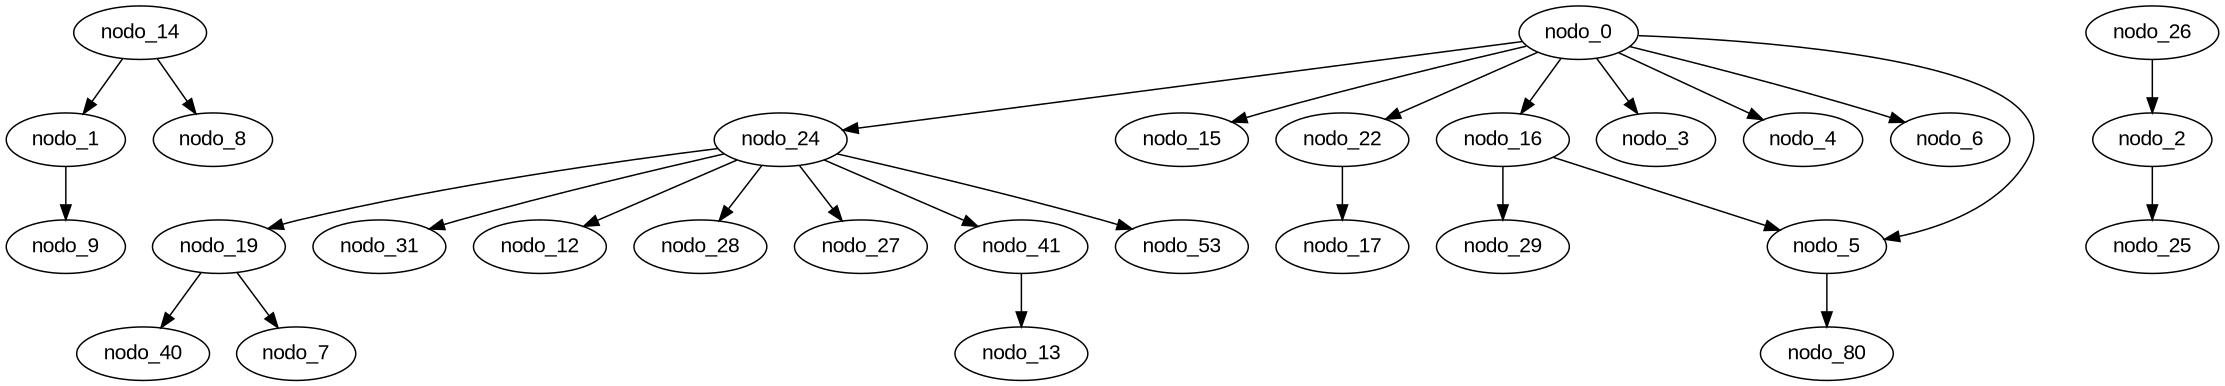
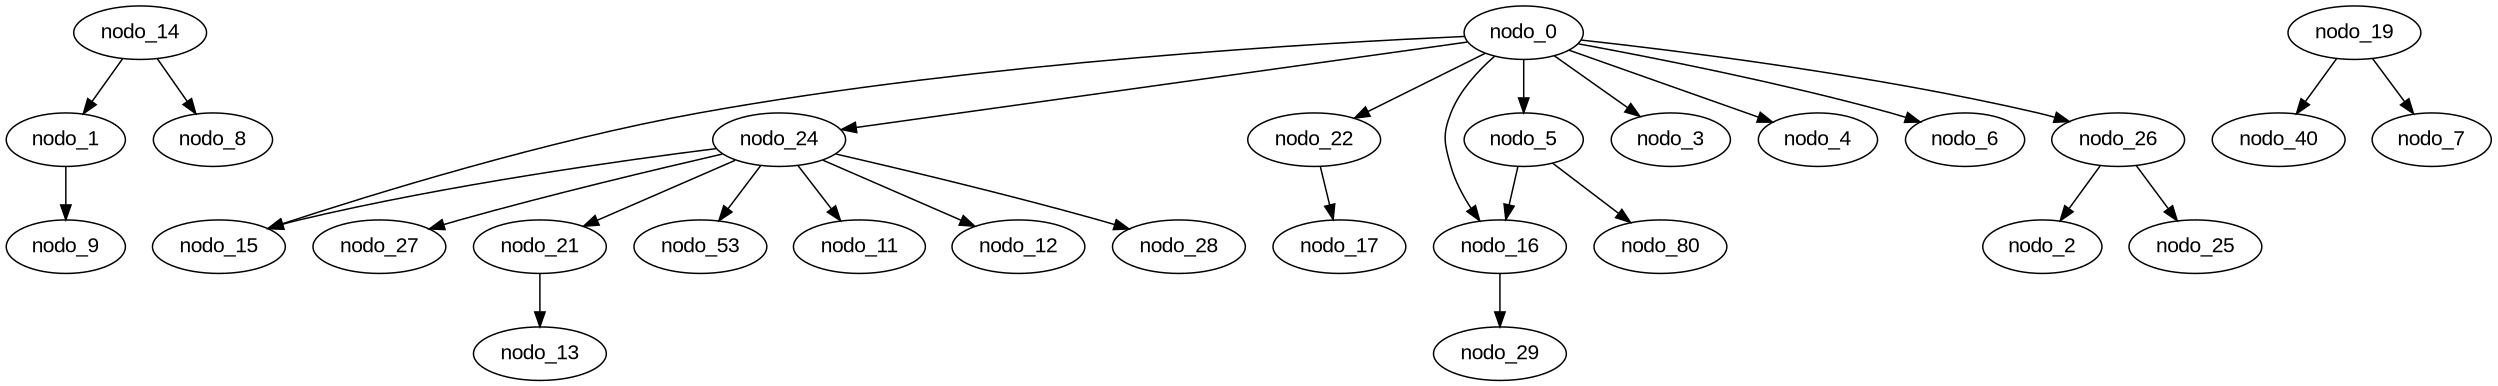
none -> (1819, 72)
(499, 180) -> (498, 180)
(2152, 186) -> (2152, 187)
(1659, 191) -> (1514, 186)
(379, 247) -> (859, 247)
(1021, 247) -> (540, 247)
